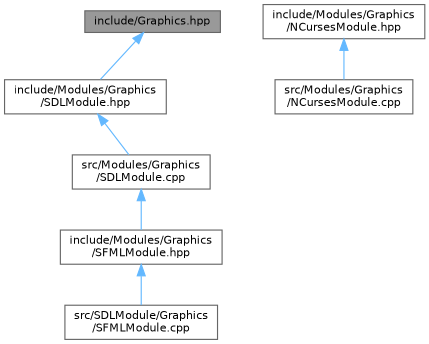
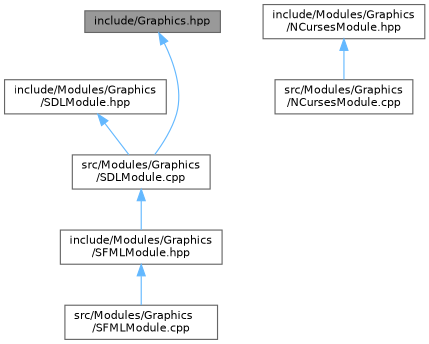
(118, 60) -> (179, 101)
(141, 322) -> (141, 322)
